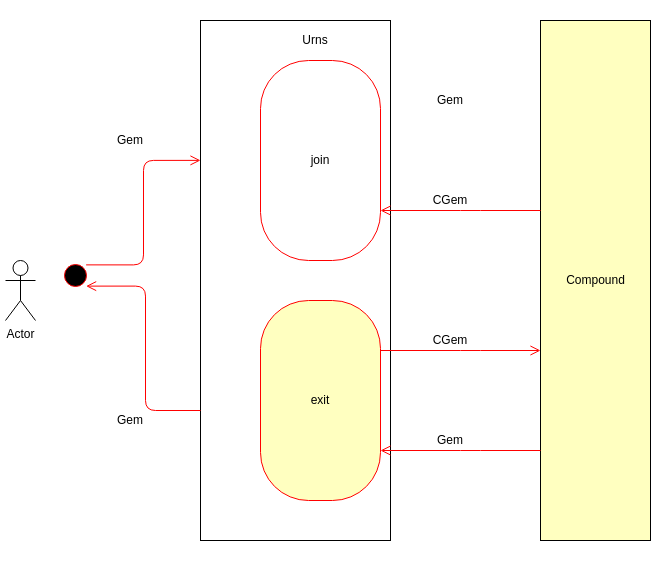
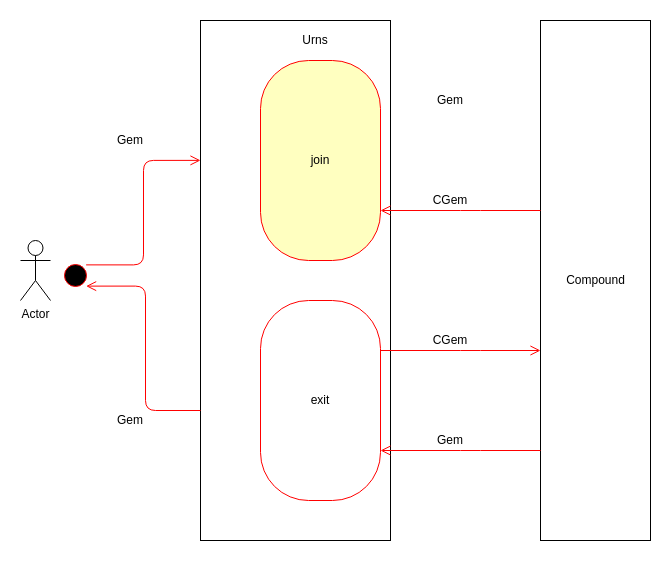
(321, 161) -> (321, 161)
(596, 281) -> (596, 281)
(21, 291) -> (36, 271)
(321, 401) -> (321, 401)
